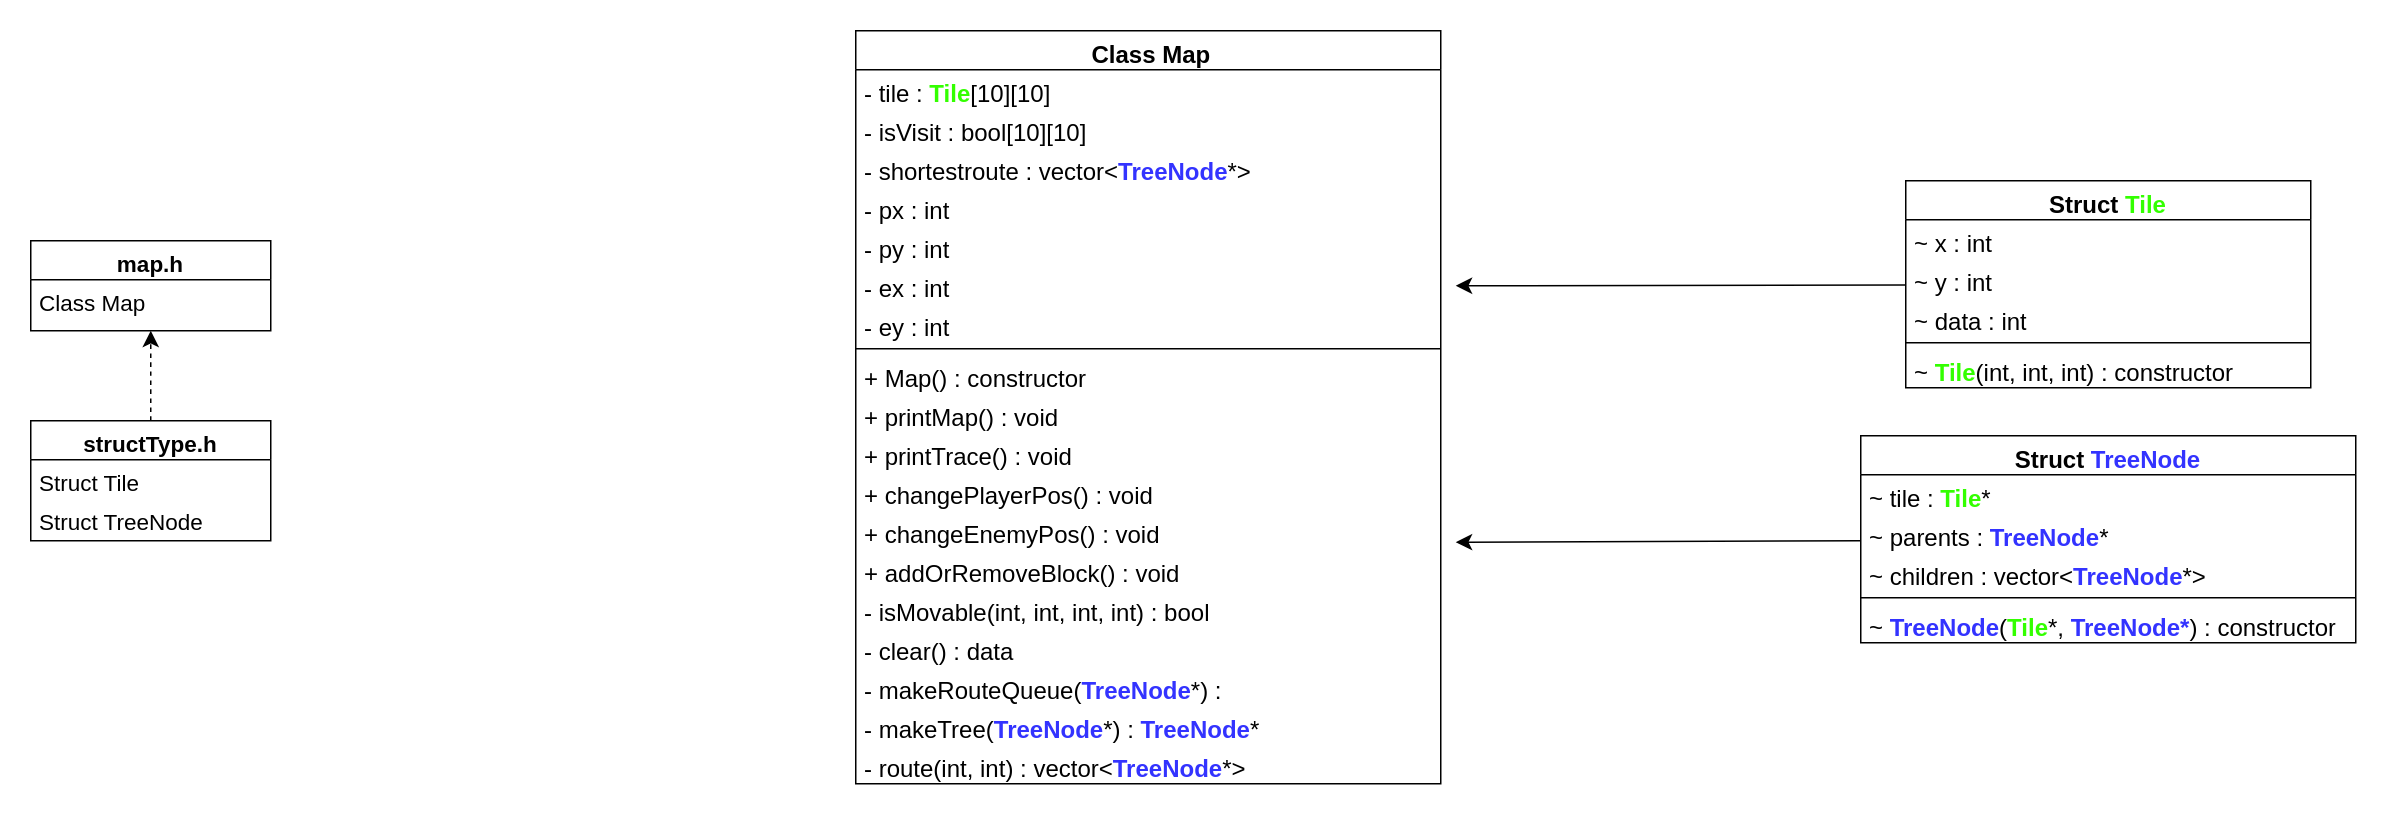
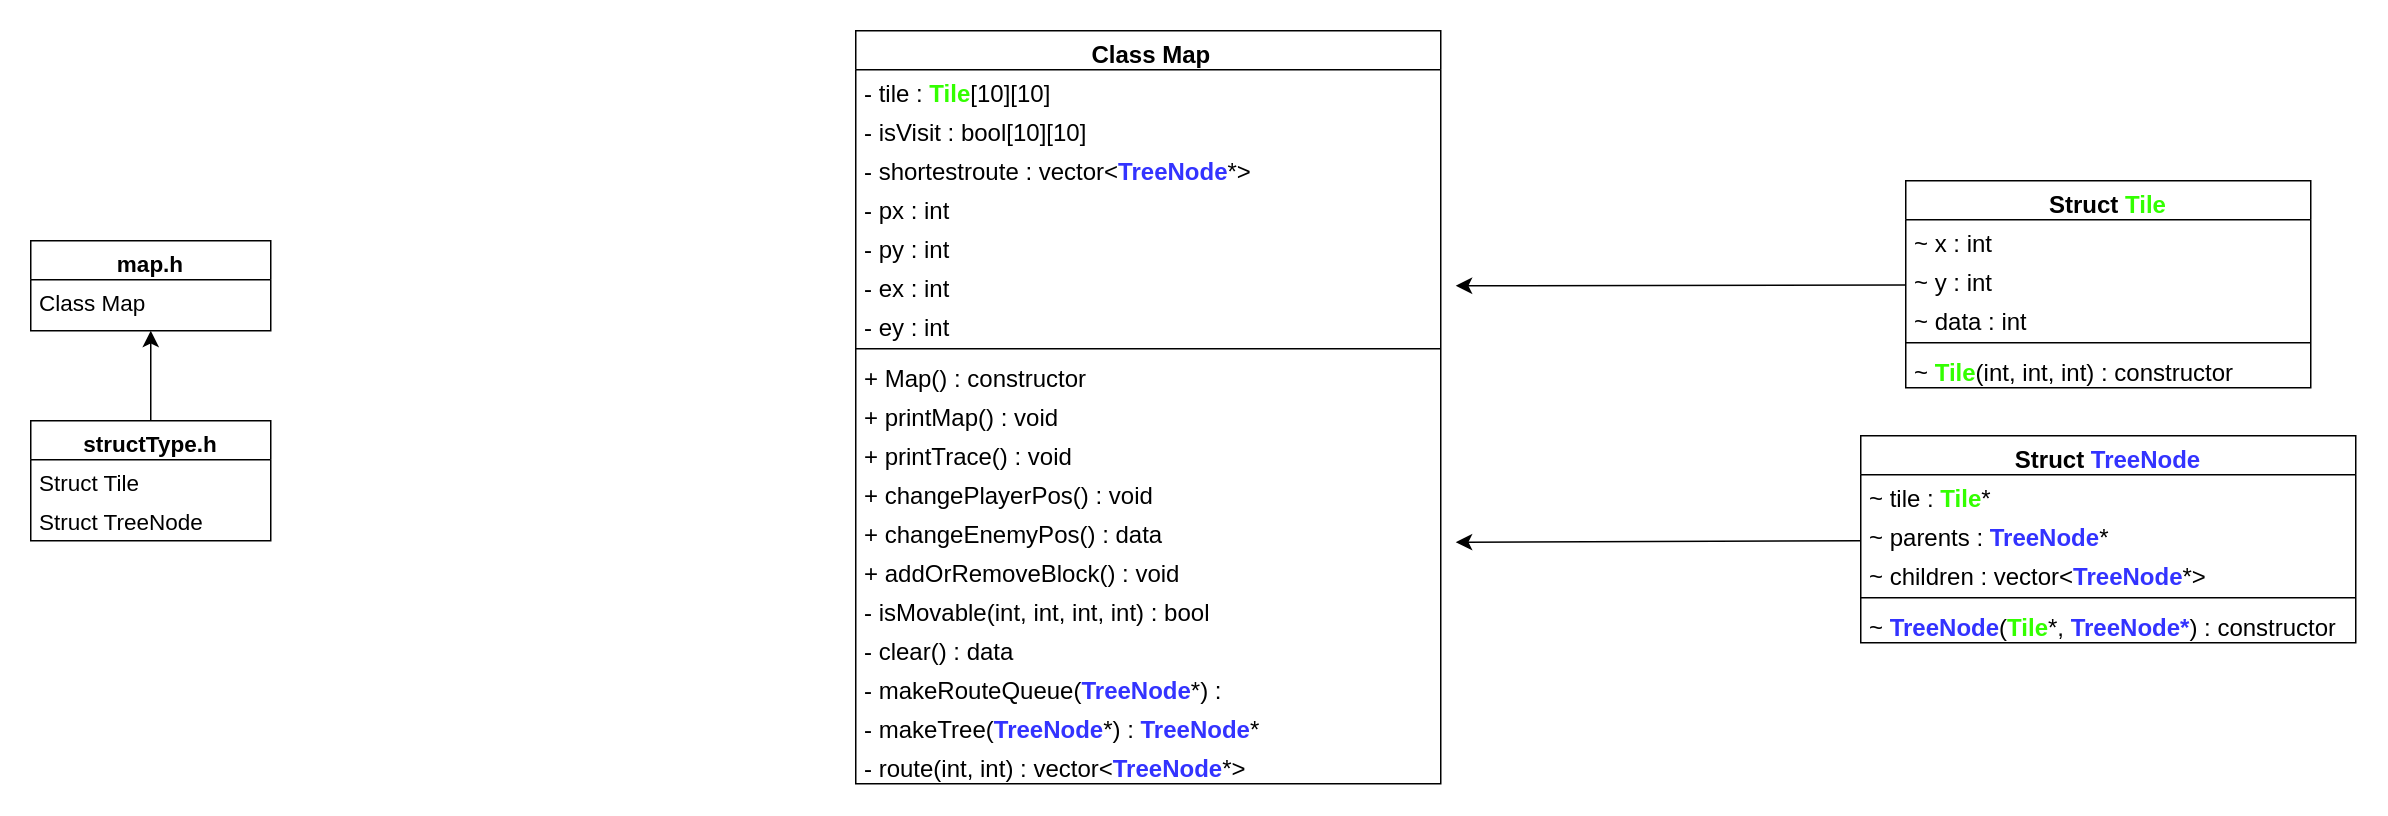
(151, 381) -> (151, 381)
(1017, 536) -> (1020, 536)
